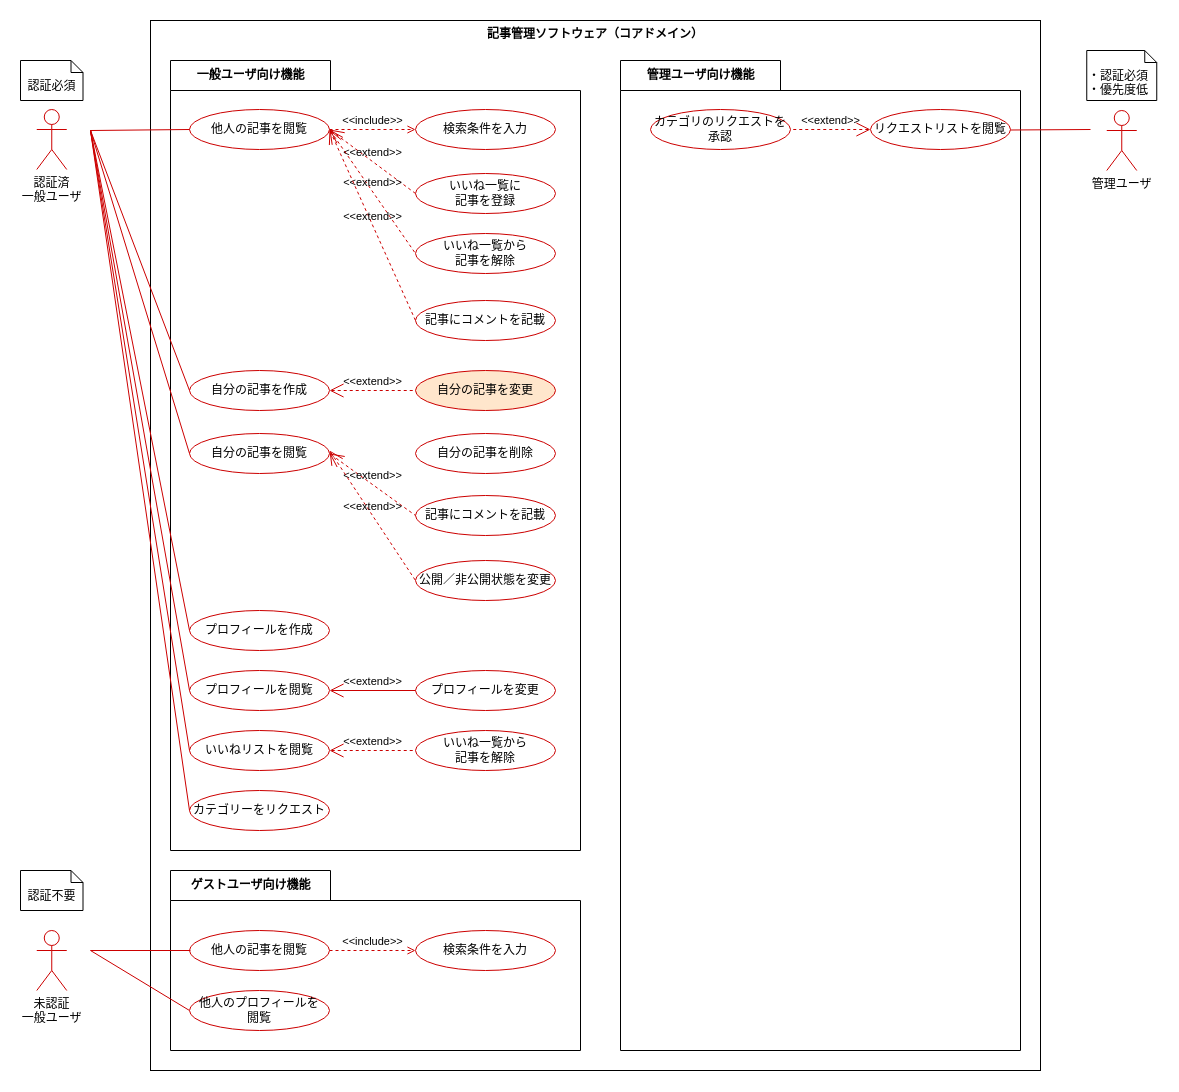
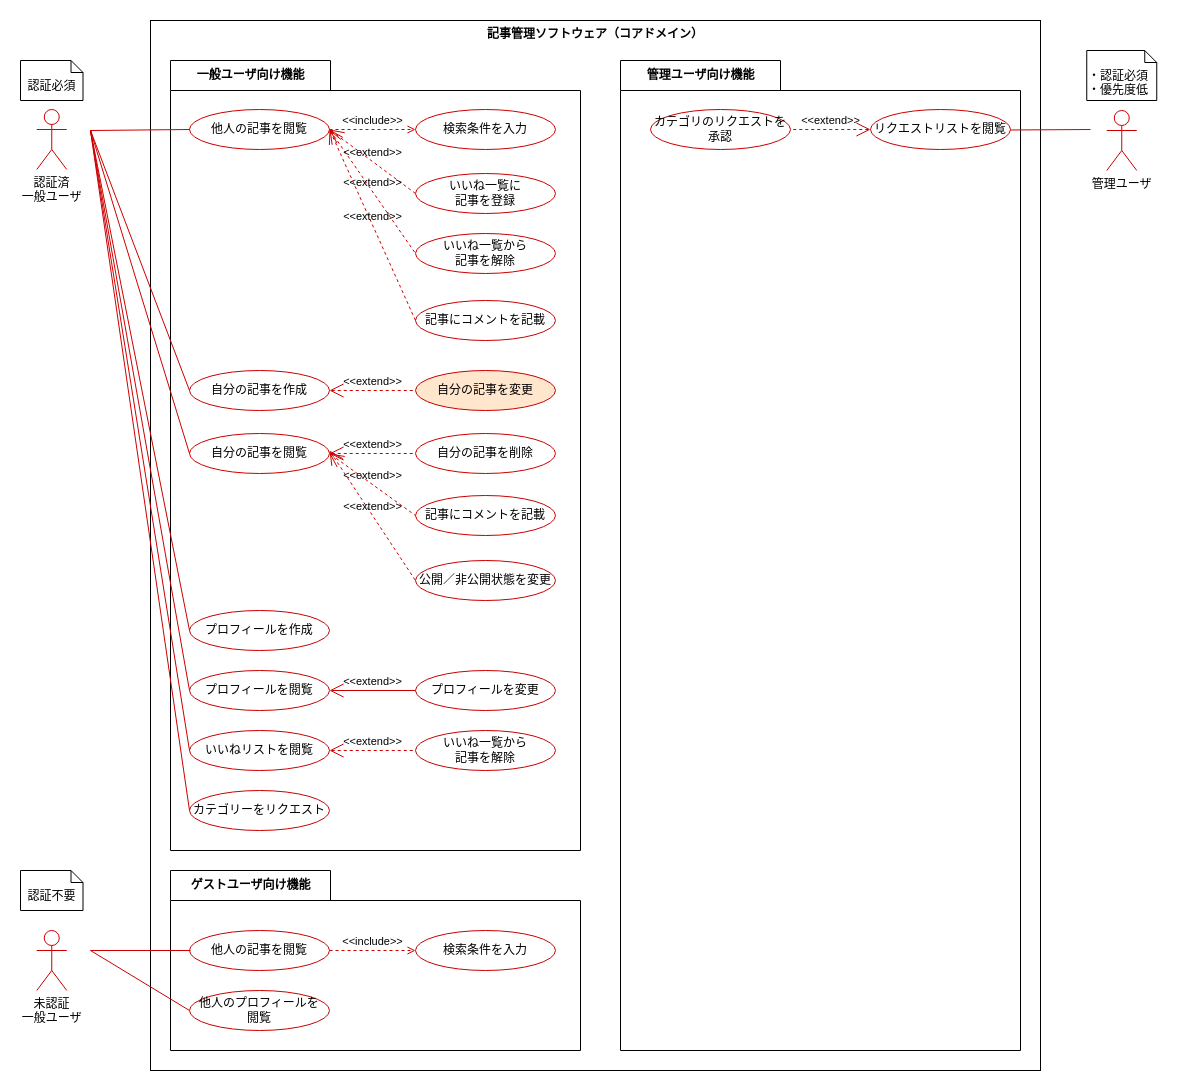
none -> (374, 454)
